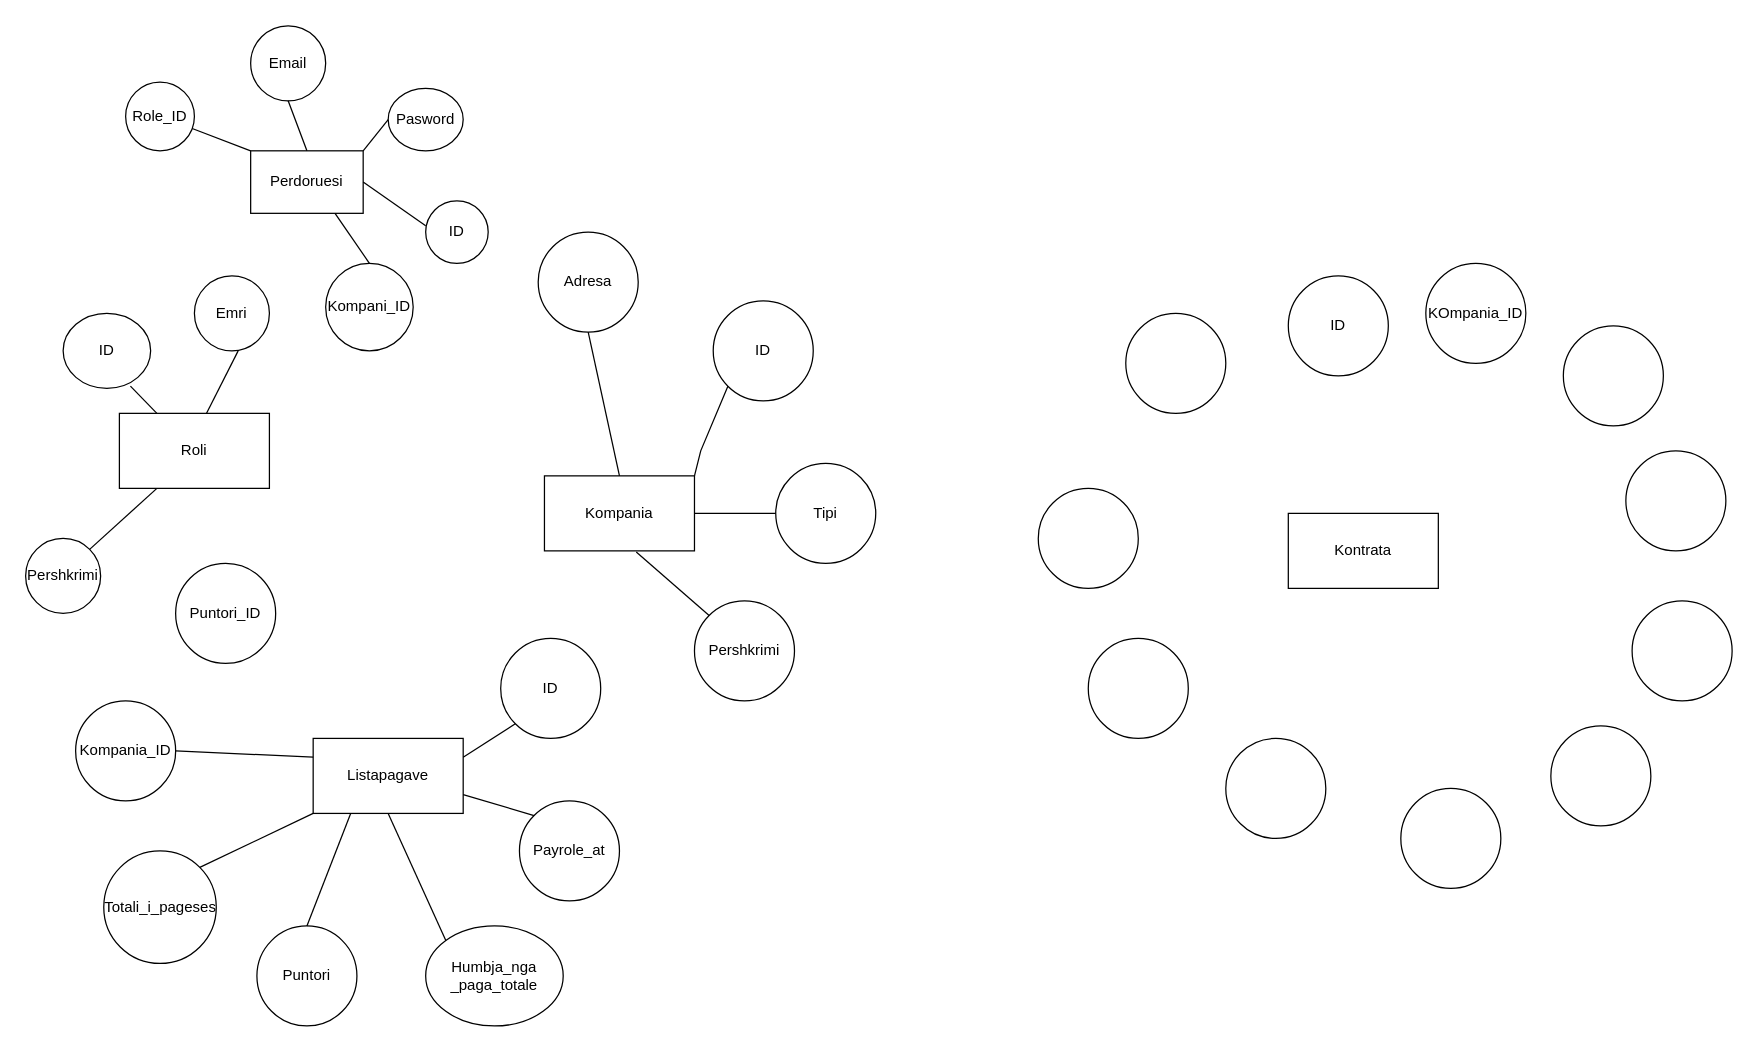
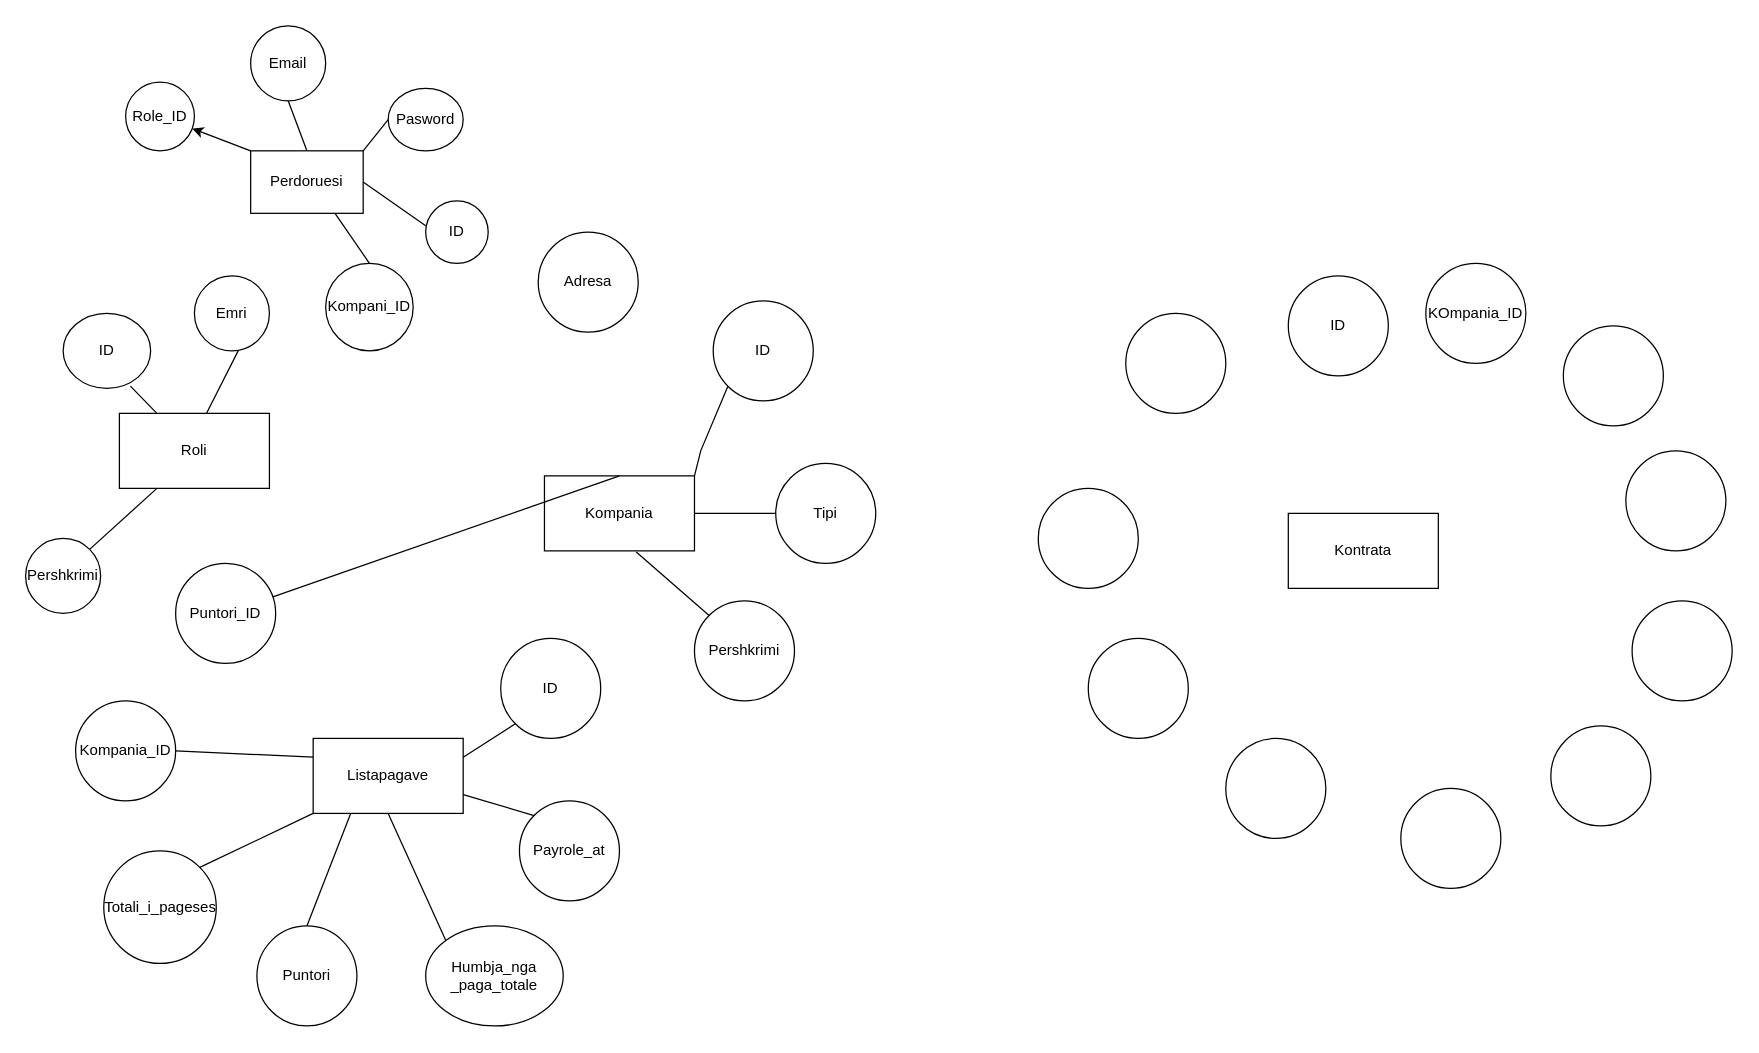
(197, 130) -> (202, 132)
(604, 404) -> (447, 536)
